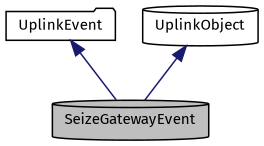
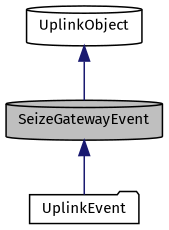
(98, 76) -> (84, 175)
